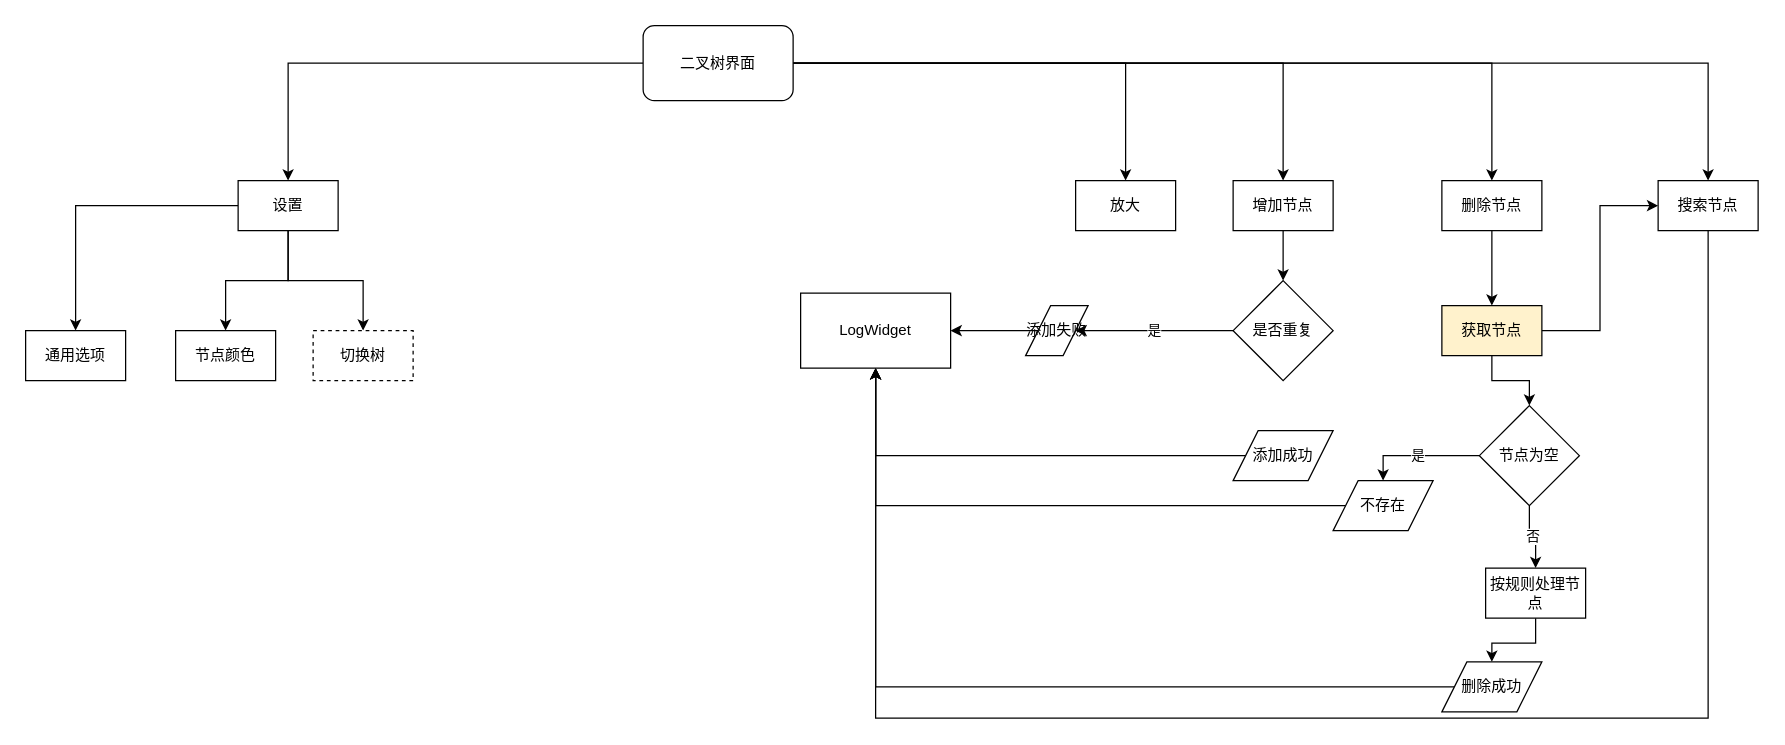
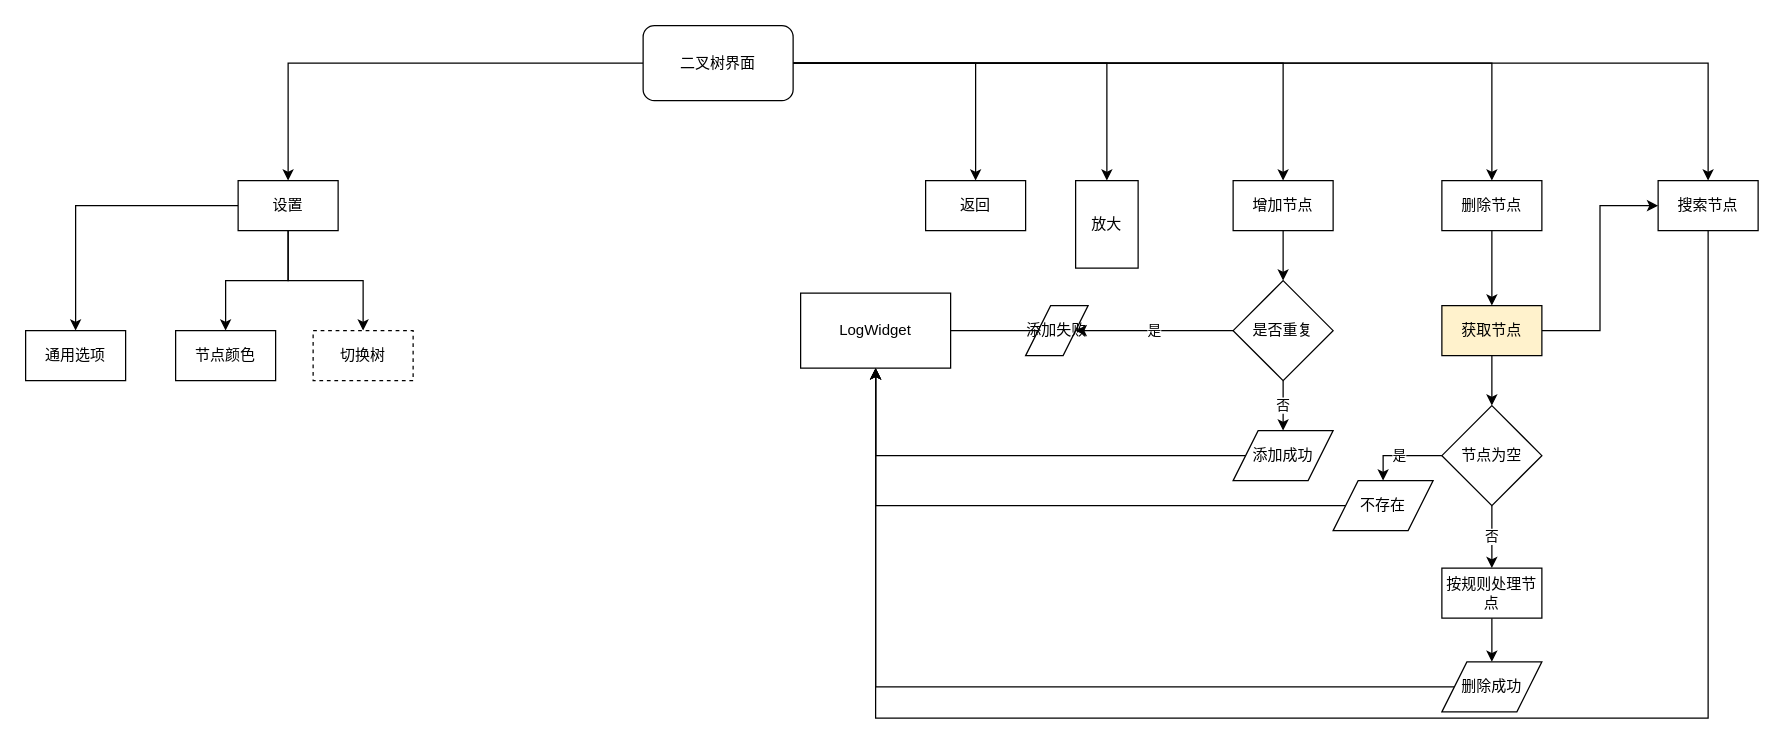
none -> (976, 119)
none -> (976, 206)
(1126, 206) -> (1107, 224)
(961, 331) -> (957, 331)
none -> (1283, 402)
(1529, 456) -> (1492, 456)
(1536, 593) -> (1492, 593)
